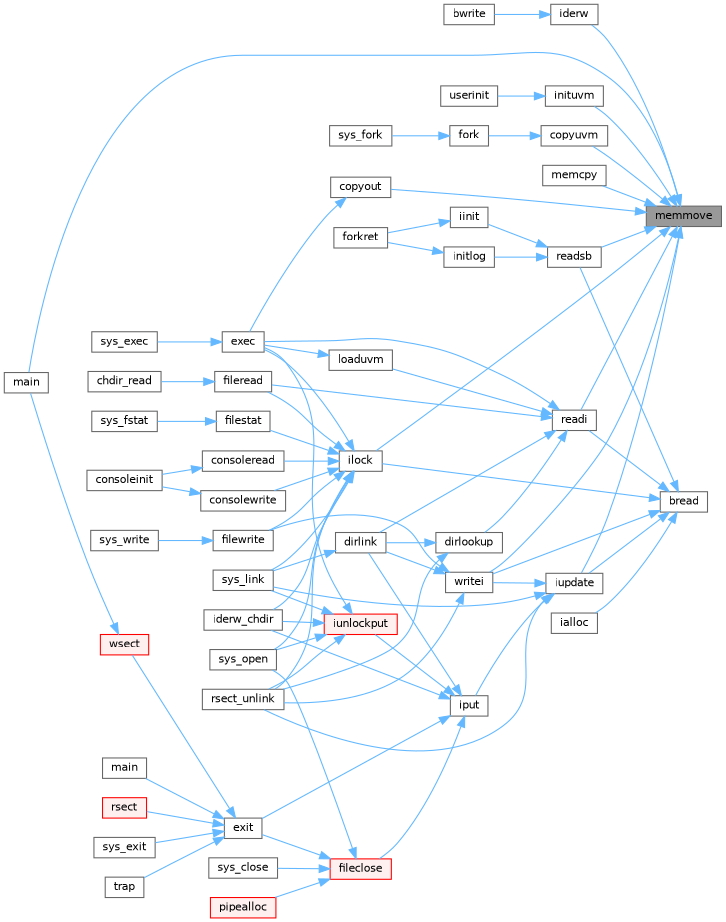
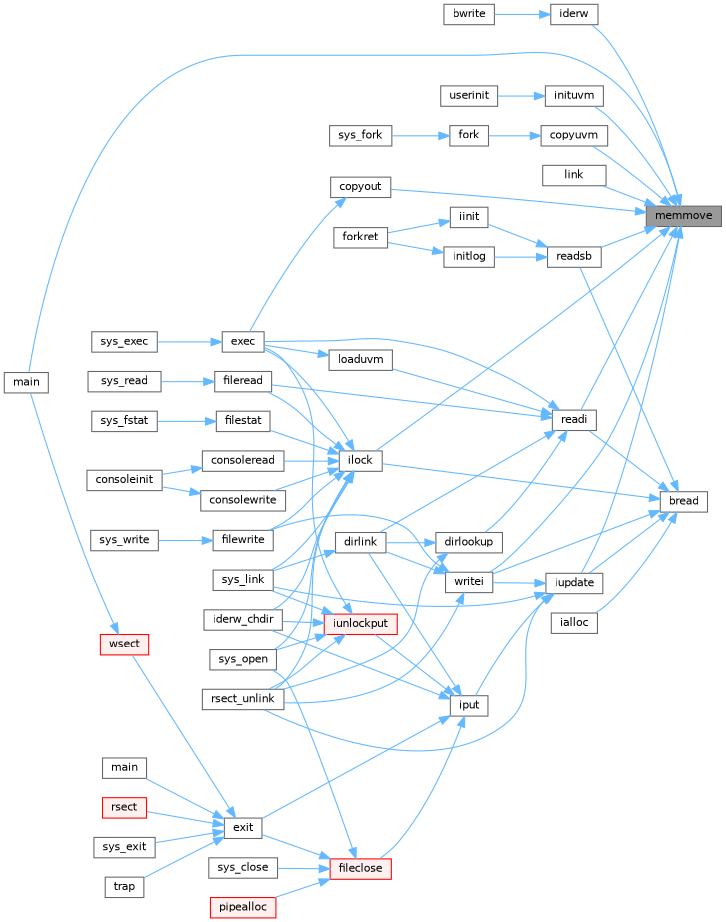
(574, 176) -> (574, 176)
(125, 382) -> (125, 382)
